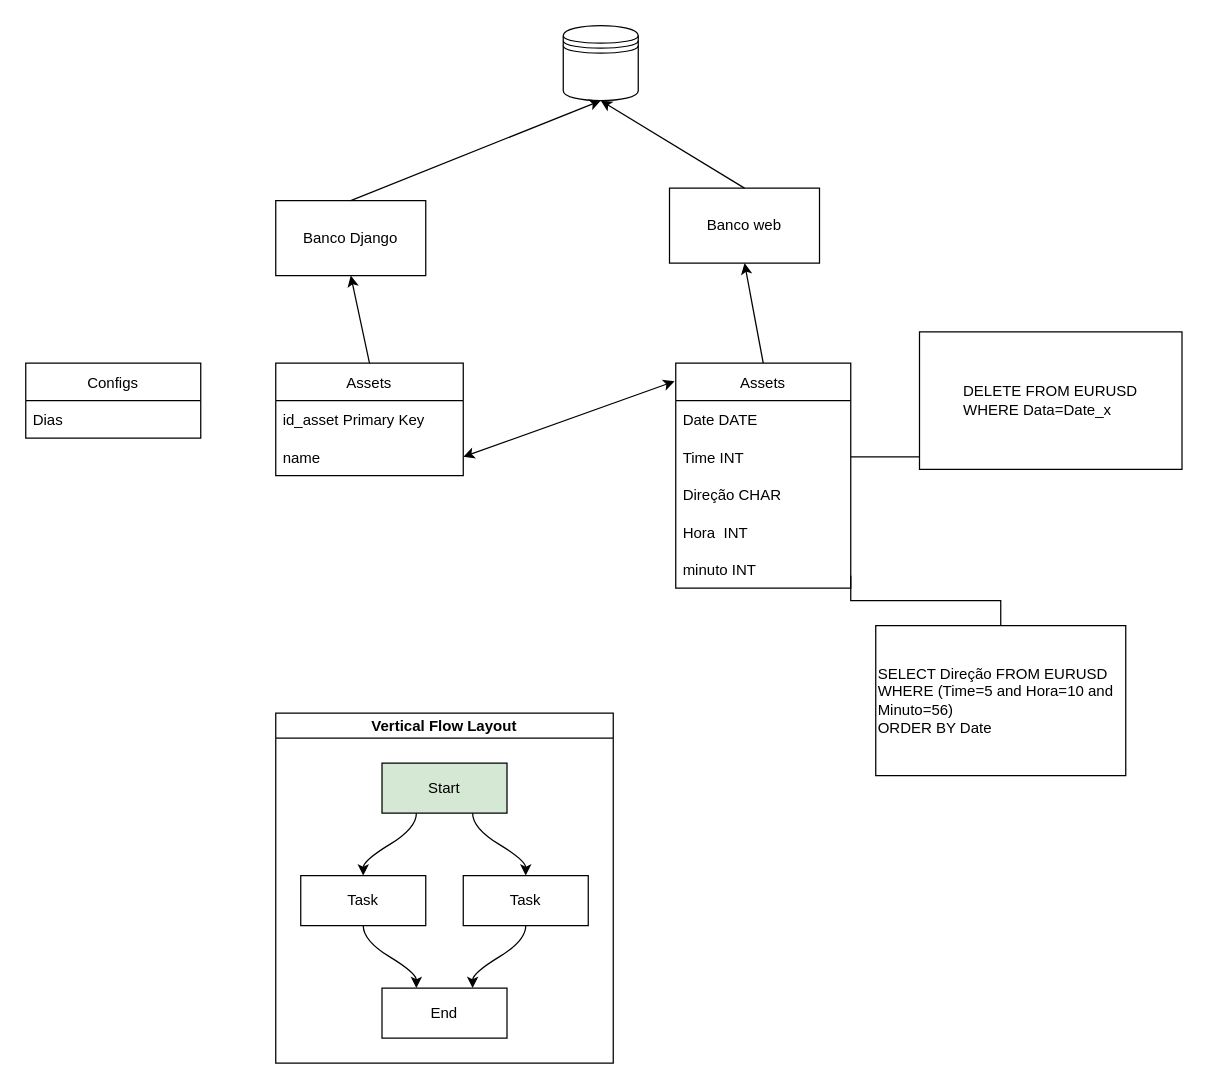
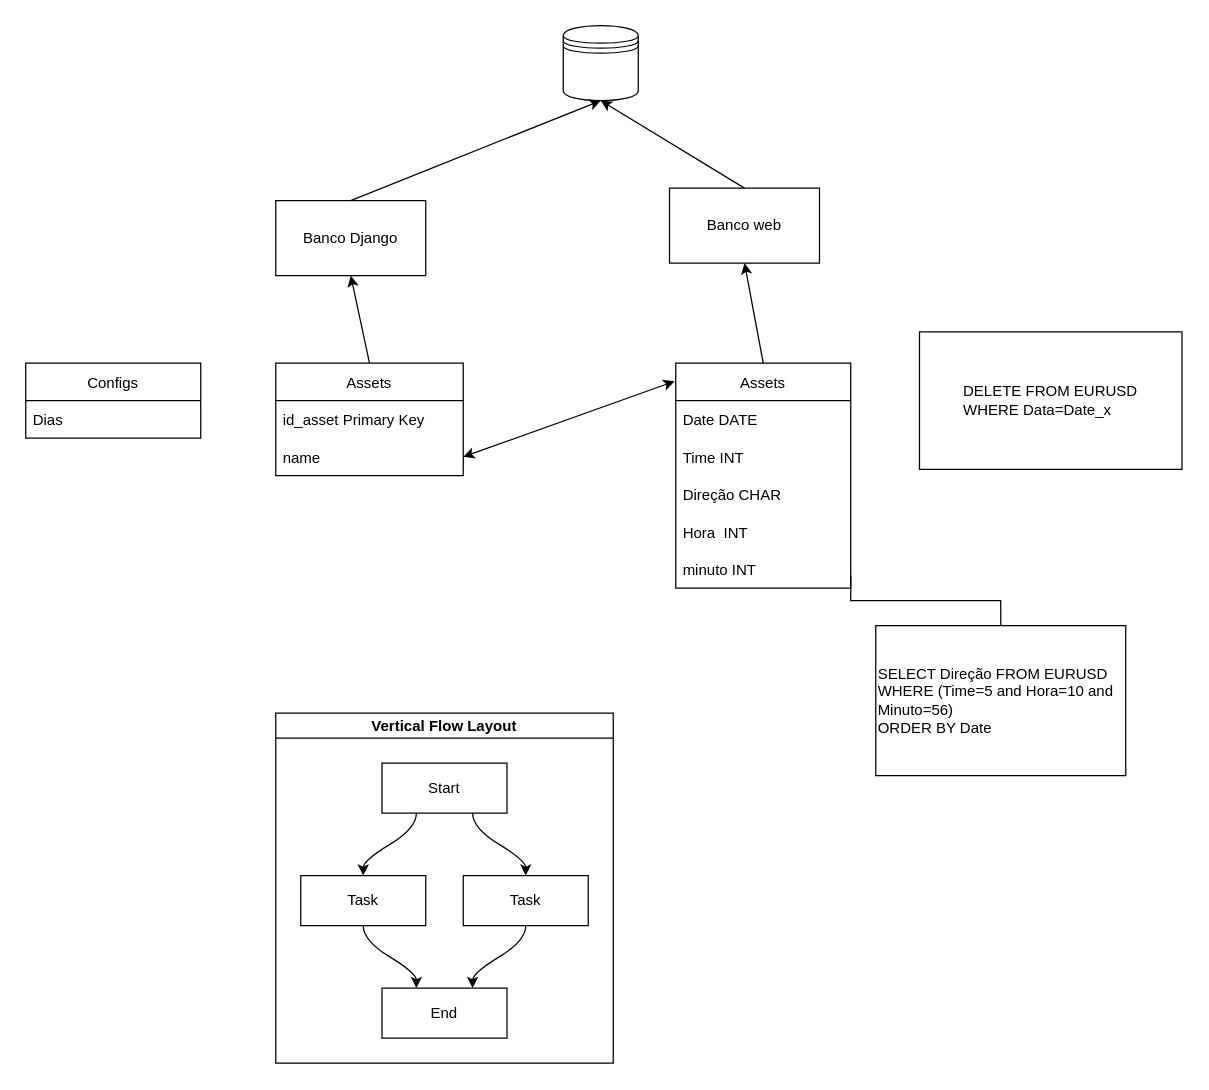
(885, 457) -> none
(444, 788) -> (444, 788)
